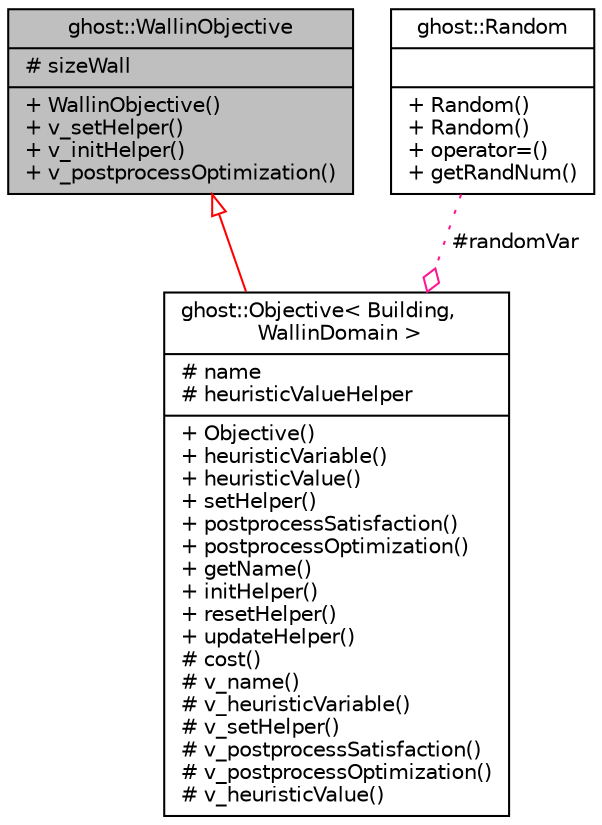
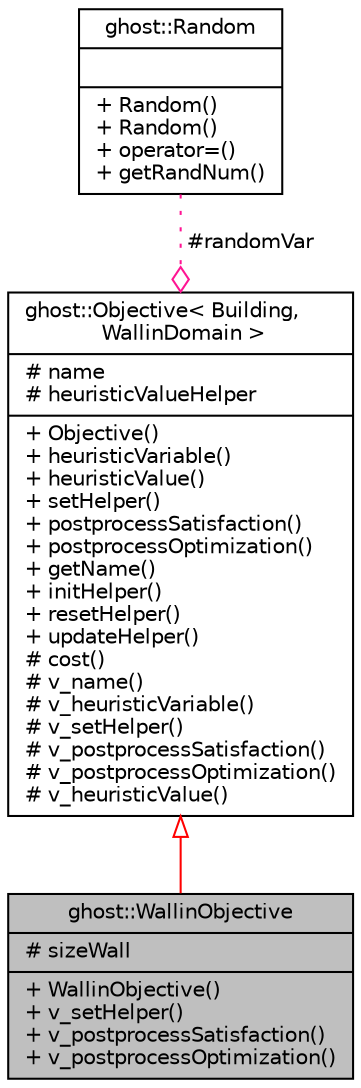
(106, 151) -> (176, 1036)
(233, 253) -> (181, 865)
